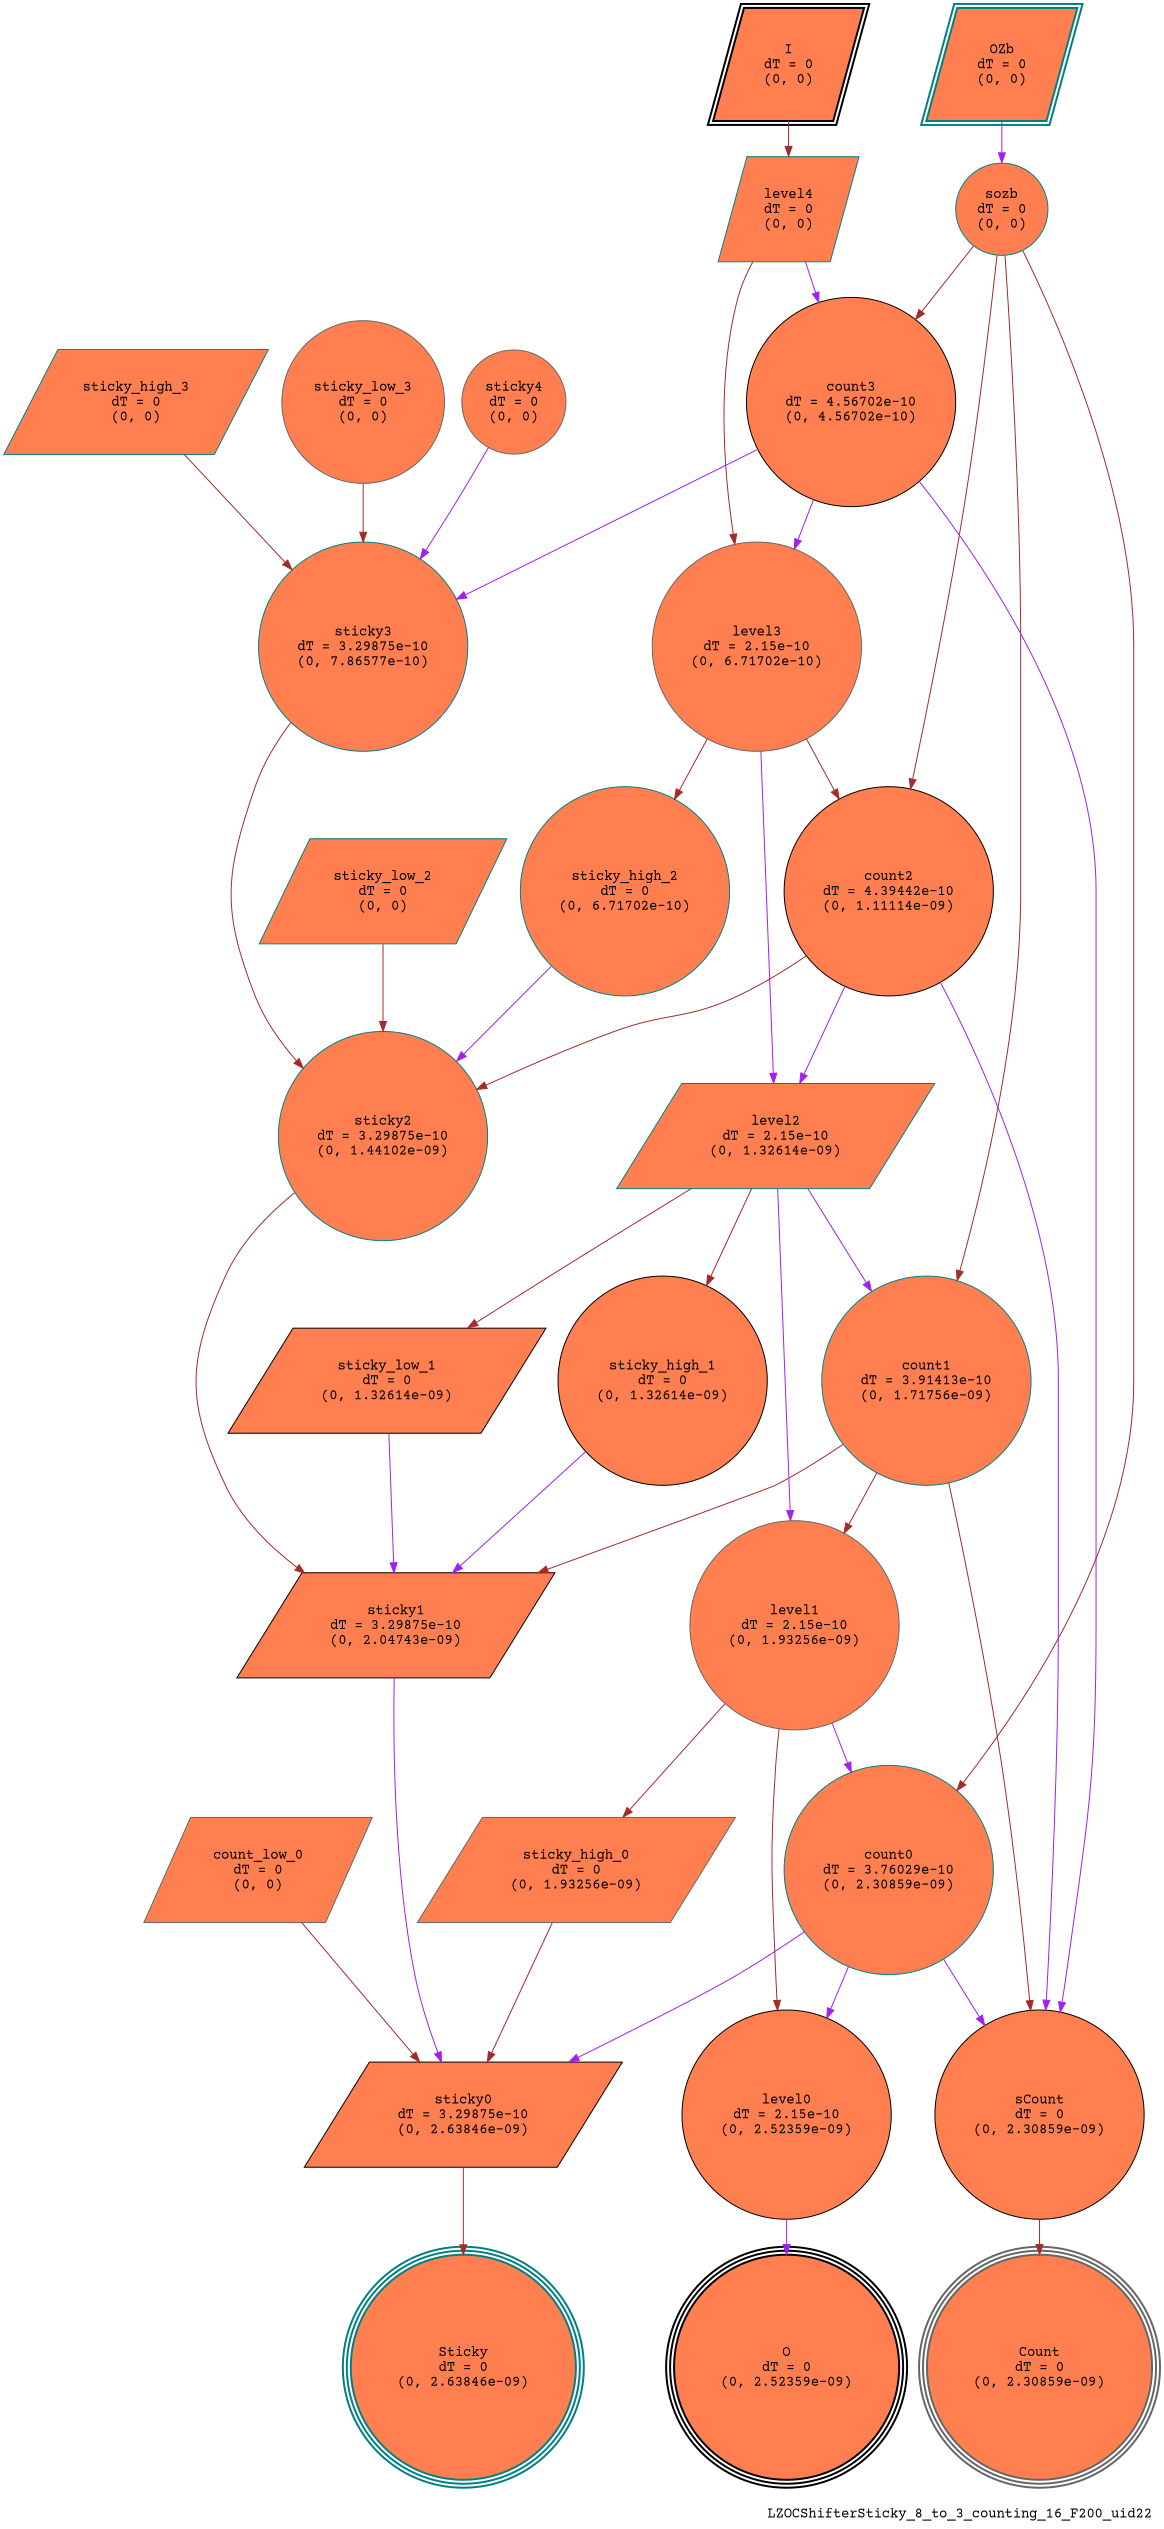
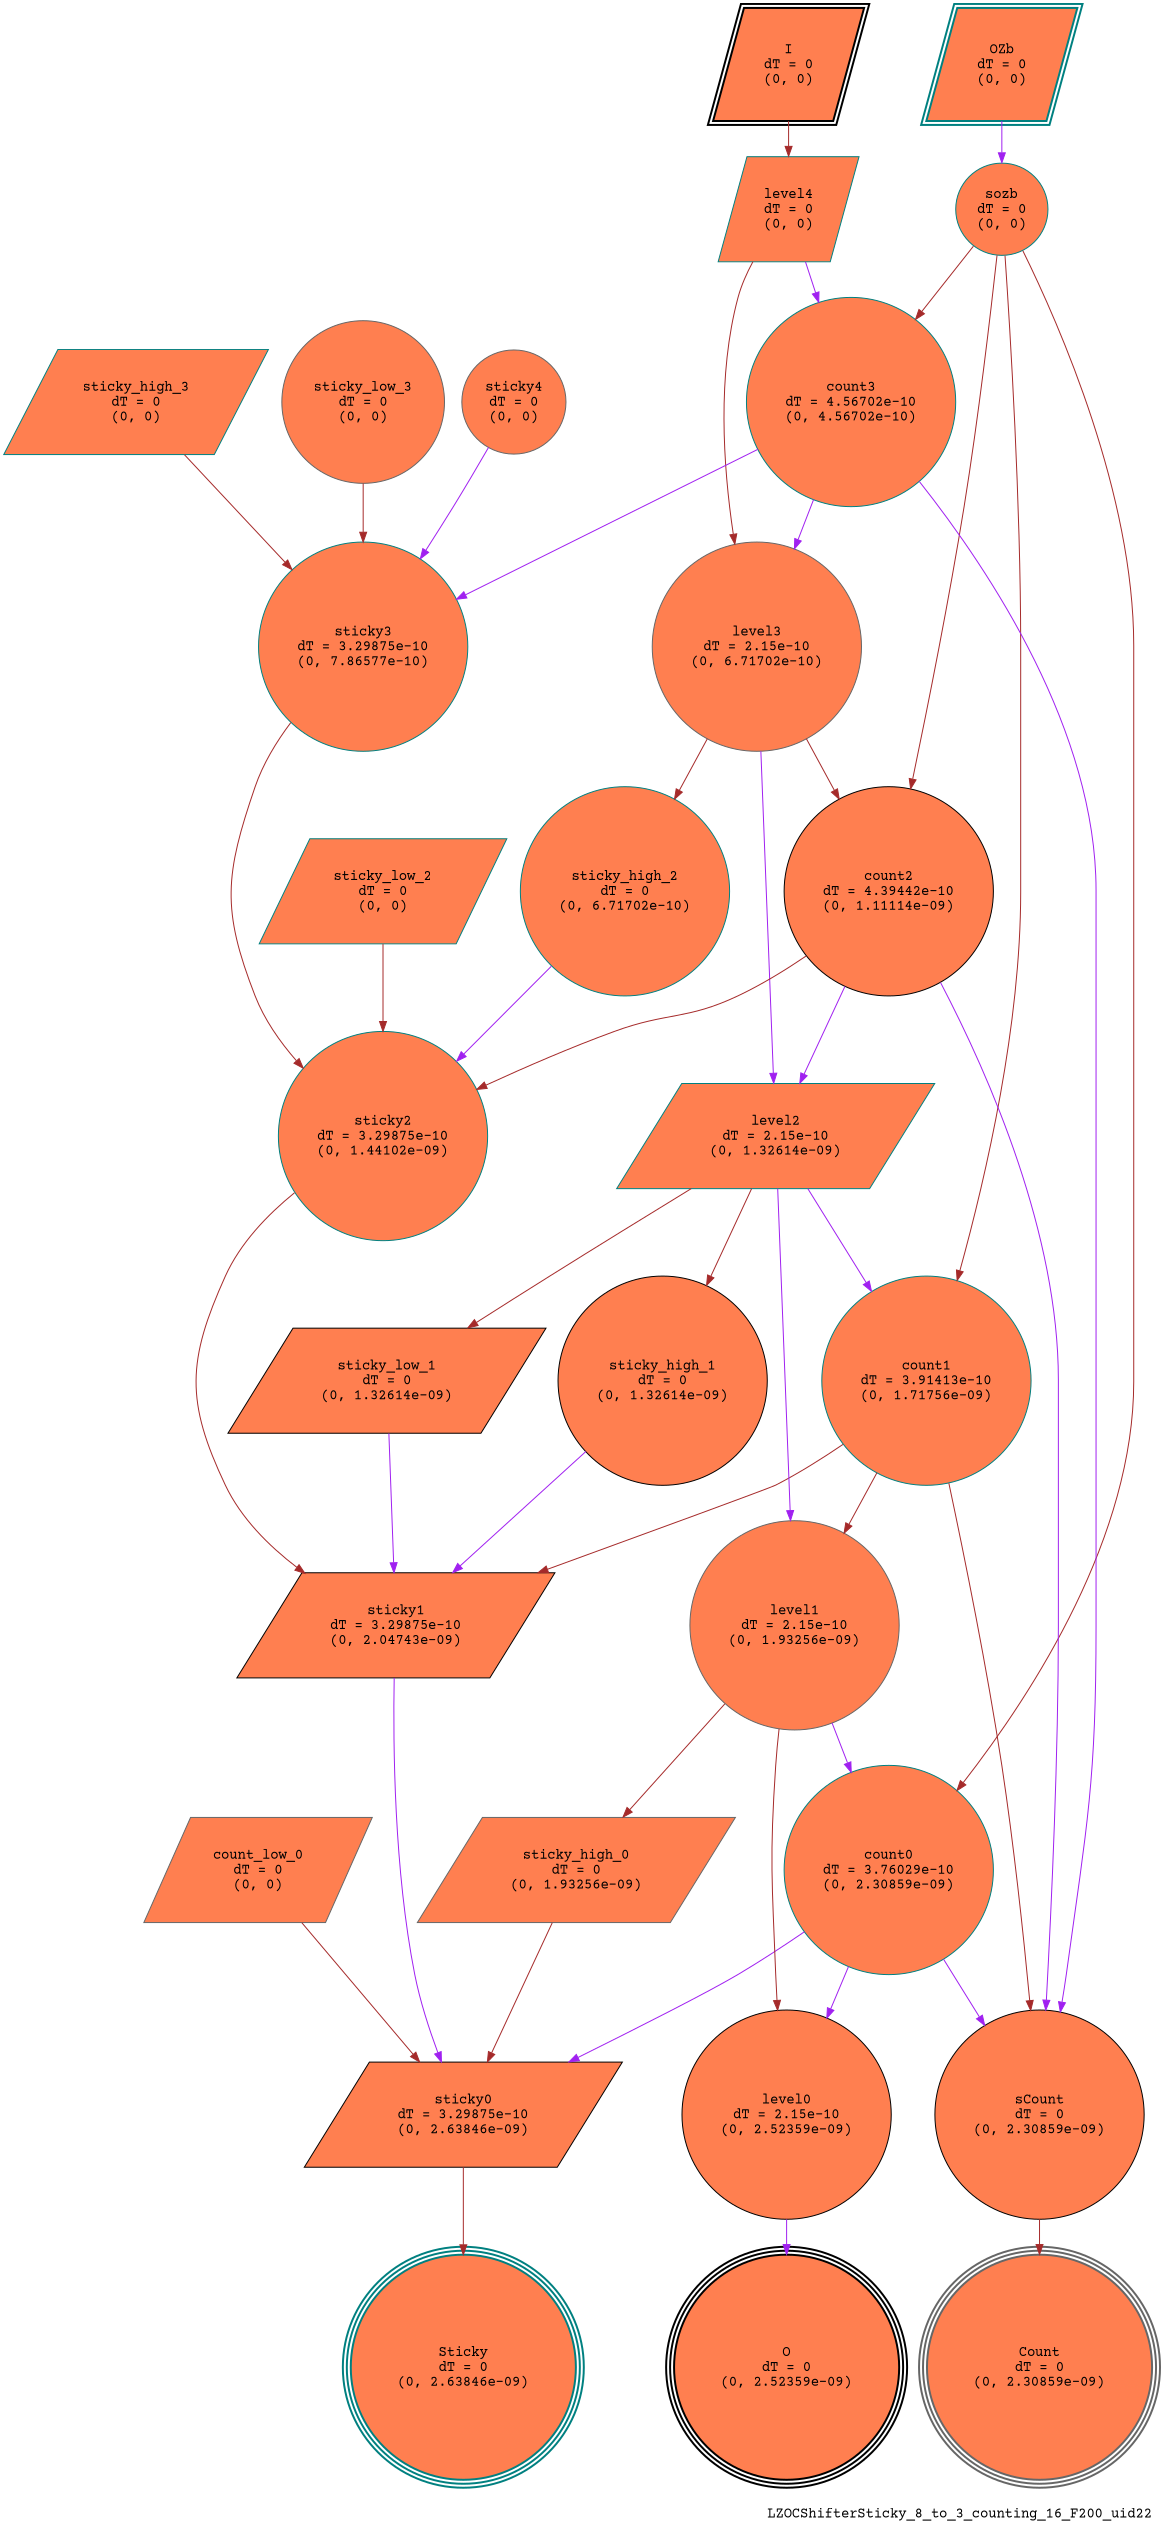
(851, 402) -> (851, 402)
